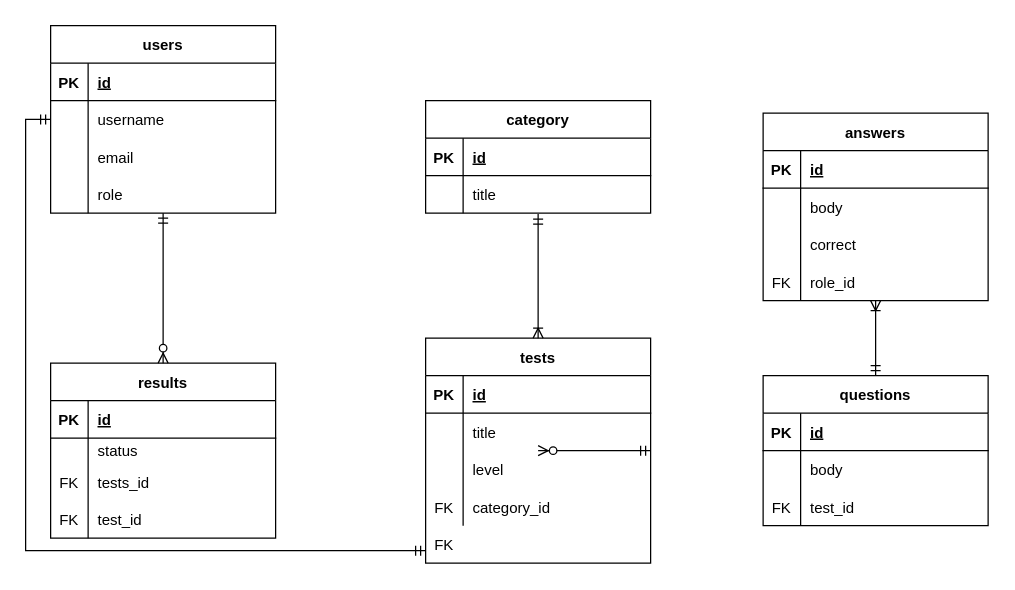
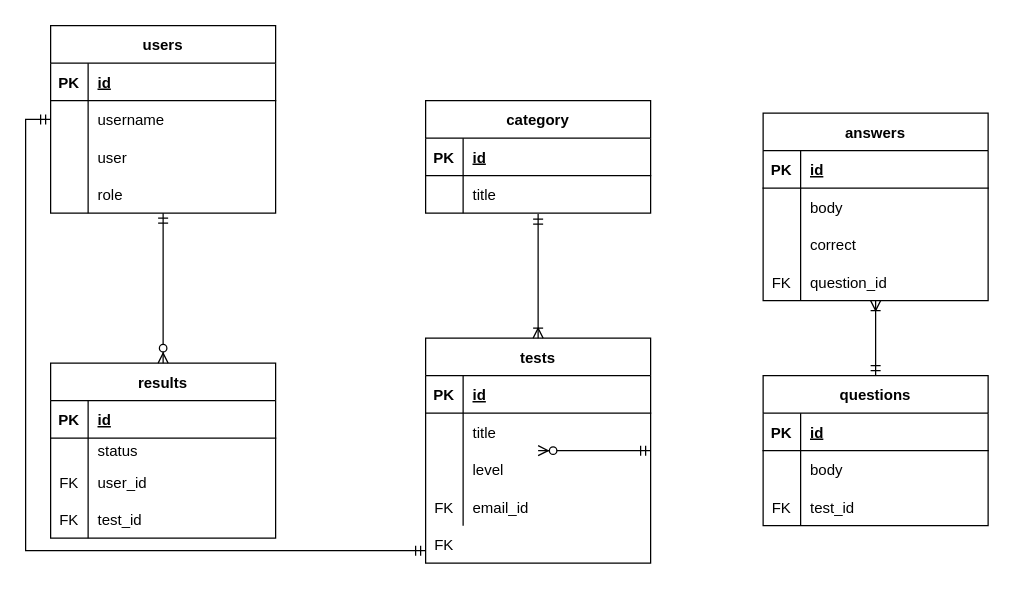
(115, 158) -> (114, 158)
(836, 283) -> (852, 283)
(129, 483) -> (125, 483)
(517, 508) -> (500, 508)
